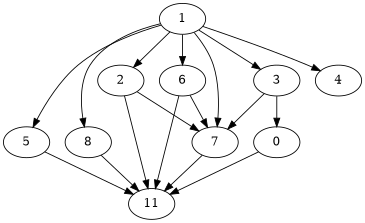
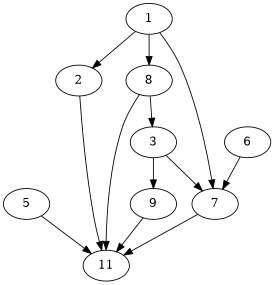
(183, 45) -> none
(226, 47) -> (151, 107)
(88, 58) -> none
(338, 81) -> none
(164, 109) -> none
(168, 138) -> none
(277, 142) -> (153, 204)
